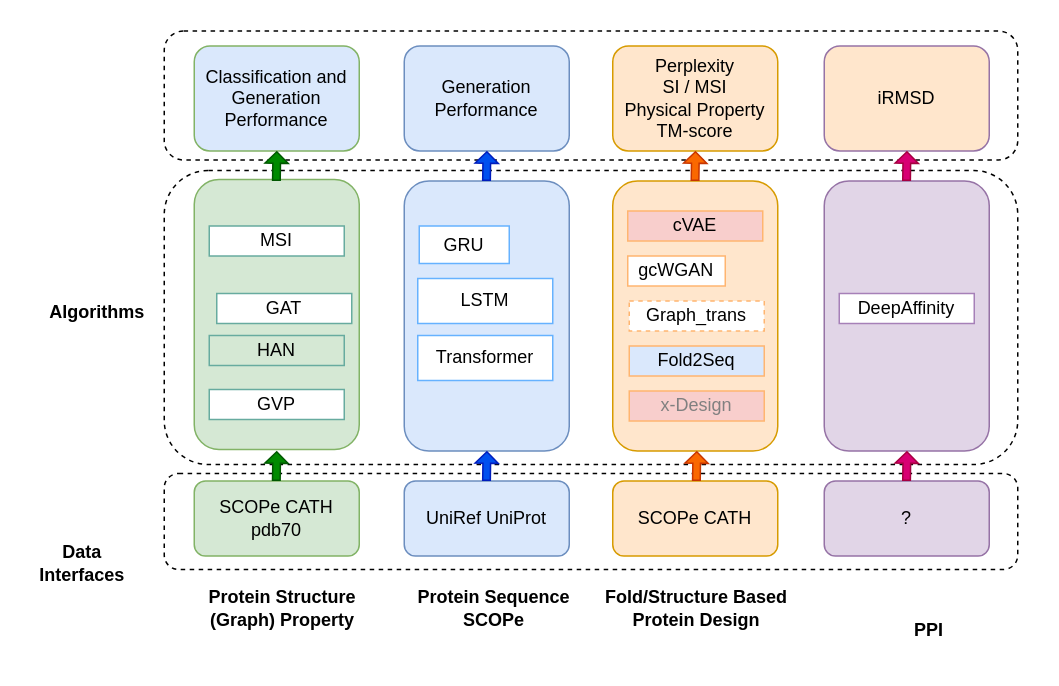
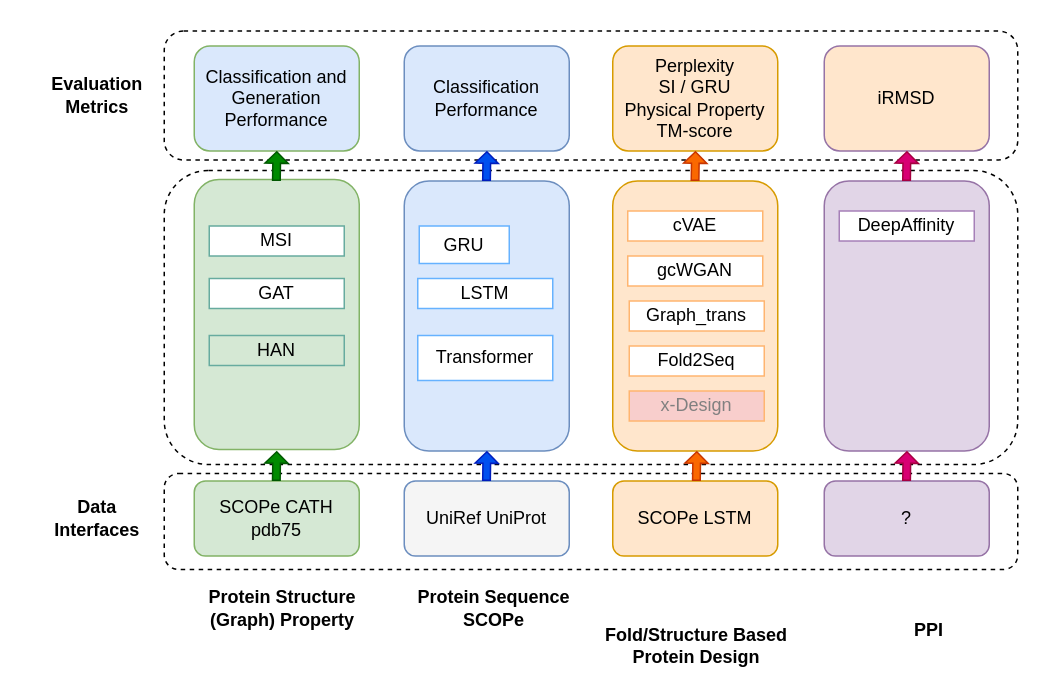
none -> (98, 95)
(487, 98) -> (487, 98)
(695, 98) -> (695, 98)
(695, 226) -> (695, 226)
(677, 271) -> (695, 271)
(485, 301) -> (485, 293)
(284, 308) -> (277, 293)
(907, 308) -> (907, 226)
(98, 313) -> none
(697, 316) -> (697, 316)
(697, 361) -> (697, 361)
(277, 404) -> none
(277, 518) -> (277, 518)
(487, 518) -> (487, 518)
(695, 518) -> (695, 518)
(83, 563) -> (98, 518)
(697, 608) -> (697, 646)
